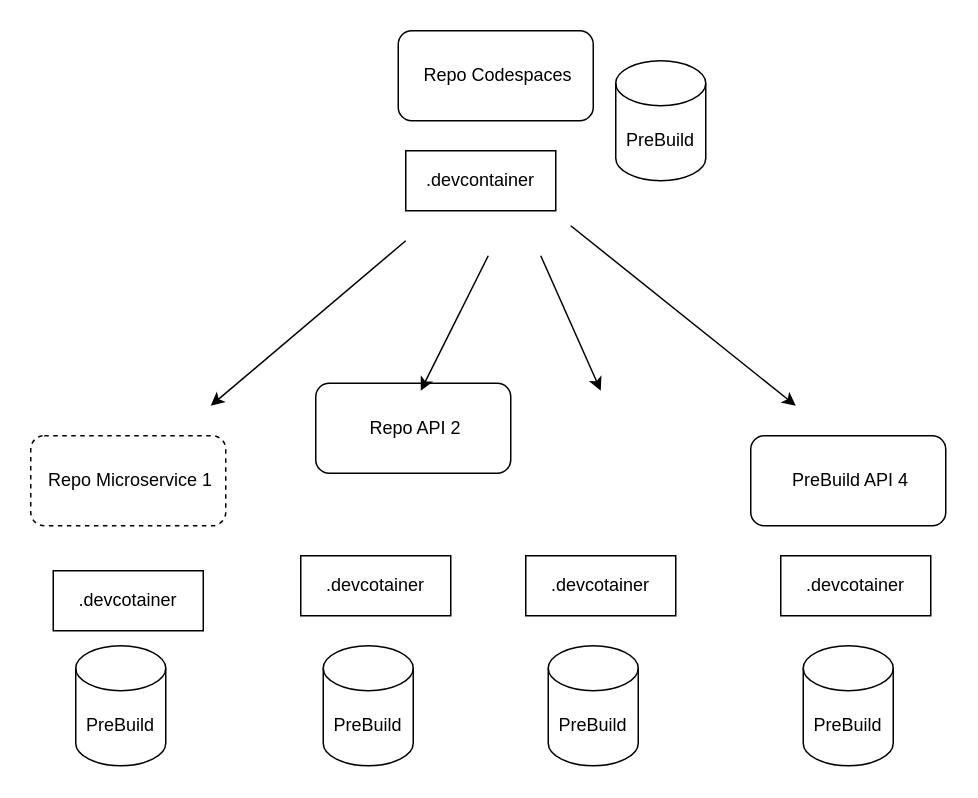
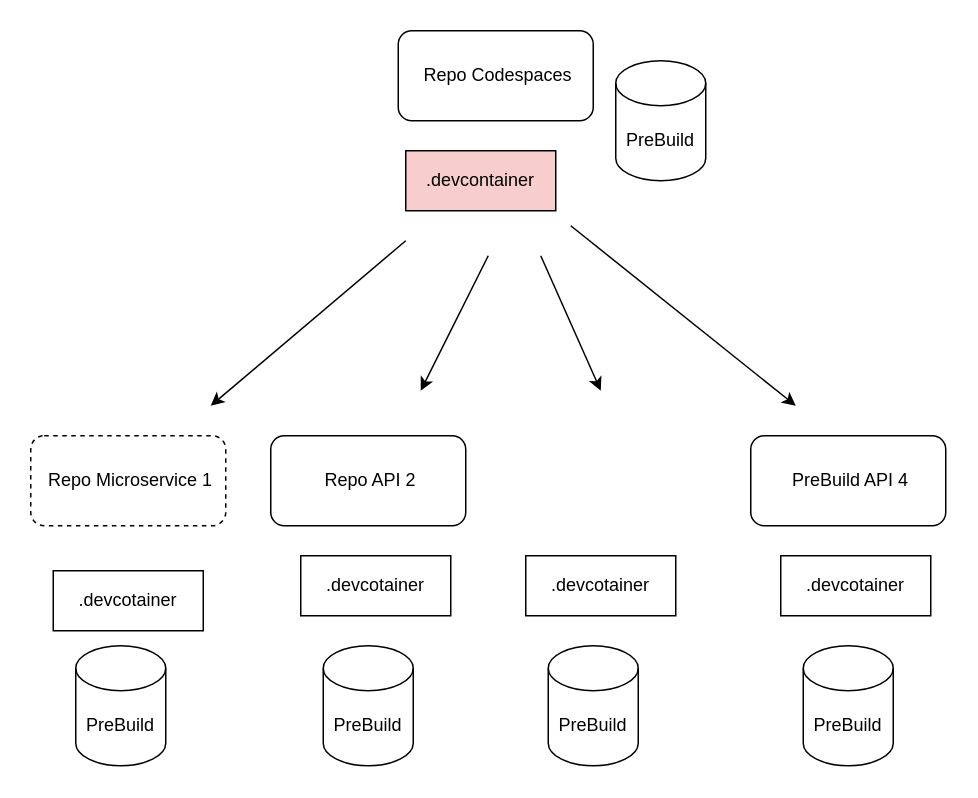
(481, 181) -> (481, 181)
(413, 428) -> (368, 481)
